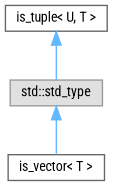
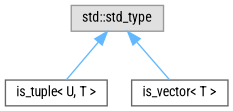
(56, 63) -> (82, 61)
